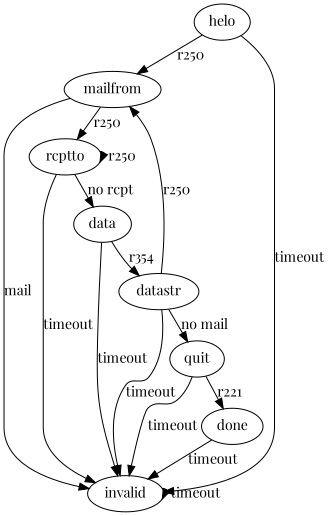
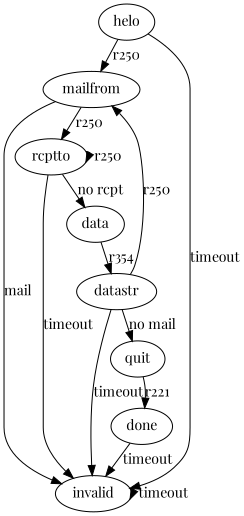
(97, 355) -> none
(148, 409) -> none
